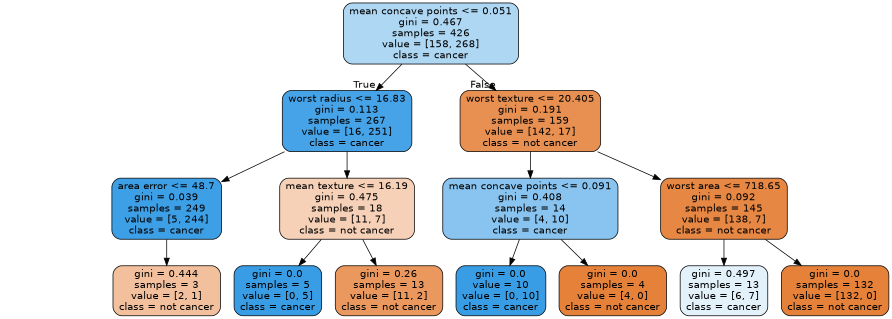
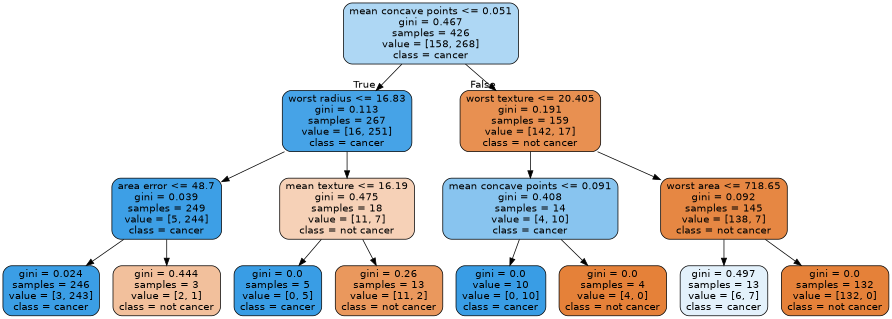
none -> (51, 291)
